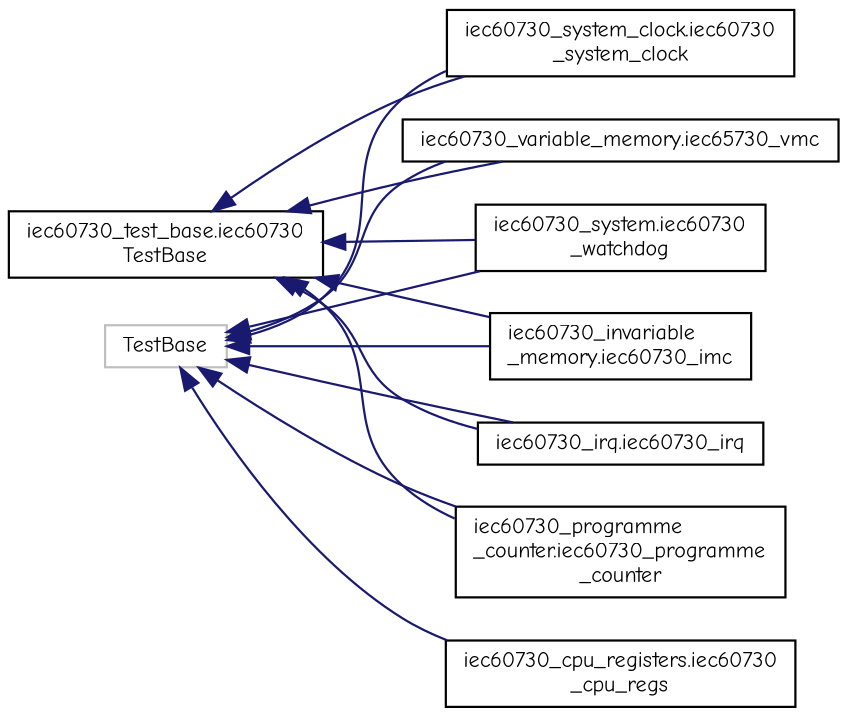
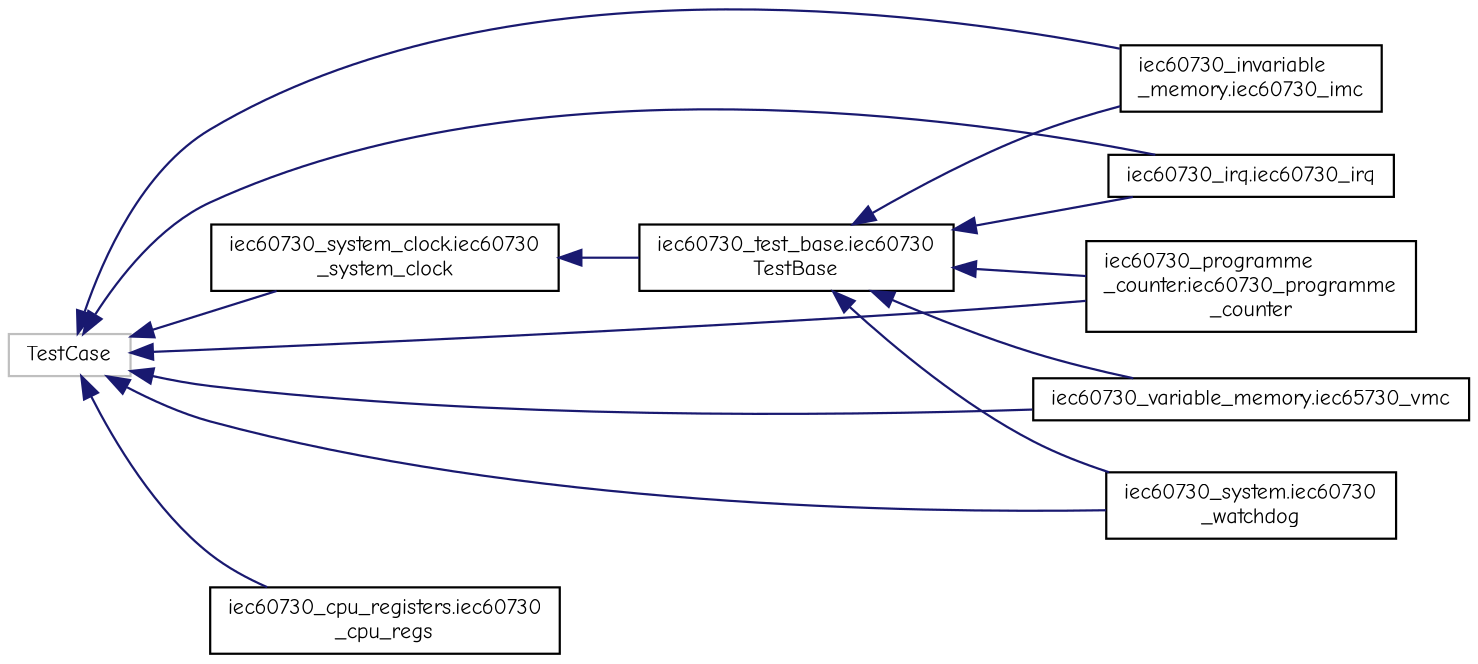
(343, 128) -> (610, 258)
(166, 346) -> (70, 355)
